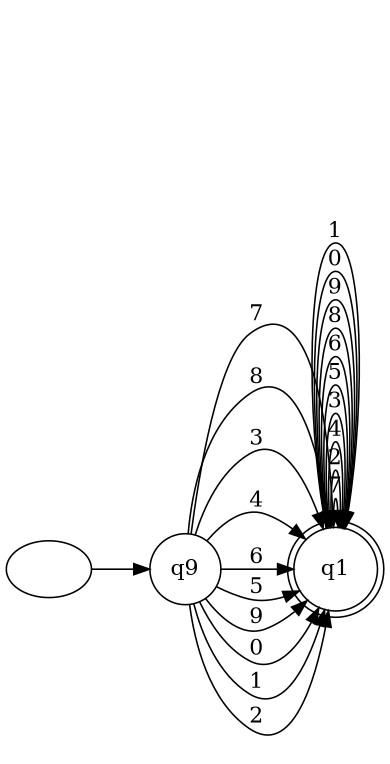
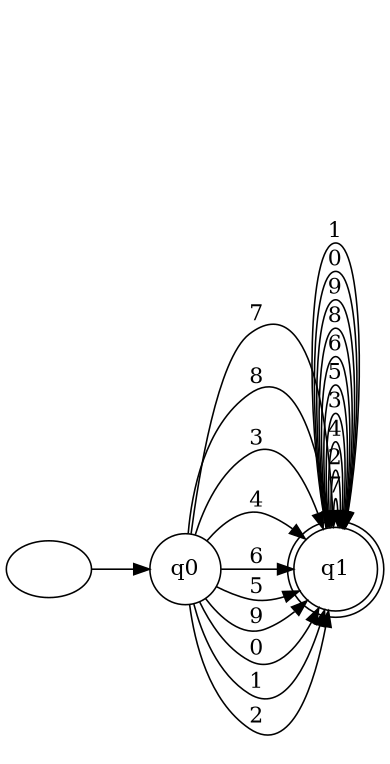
(185, 569) -> (185, 569)
